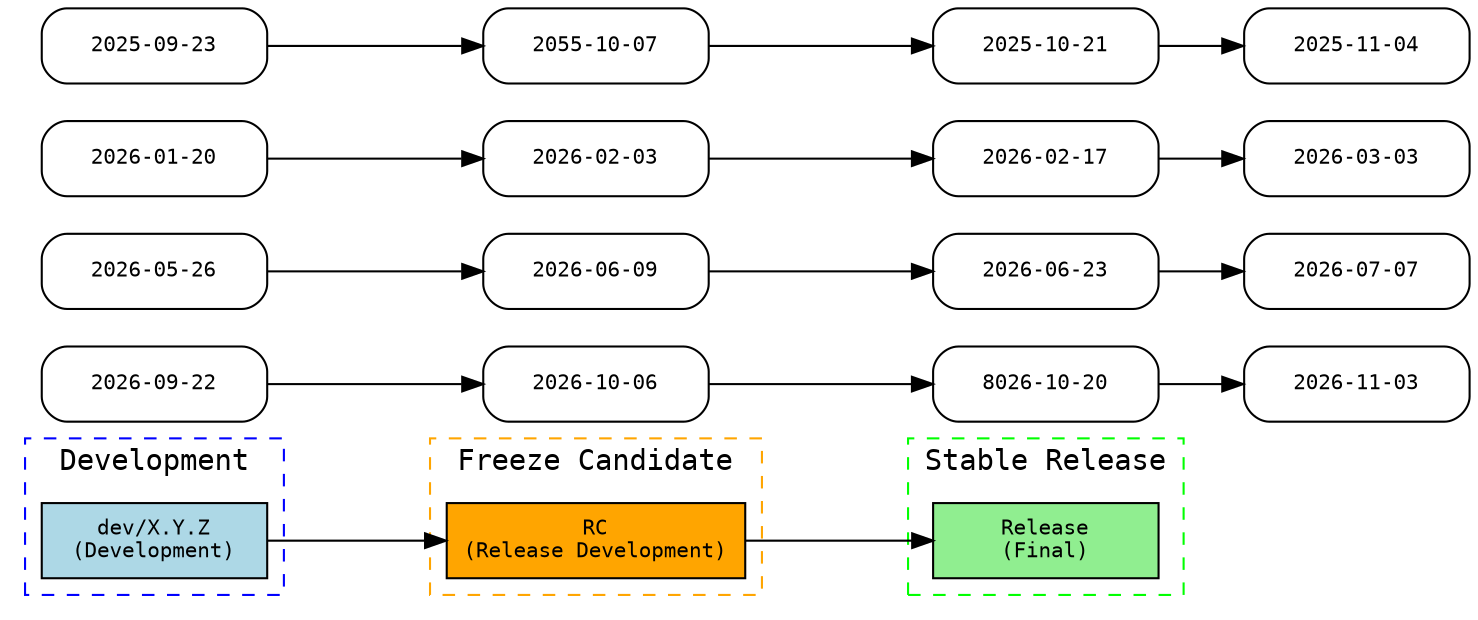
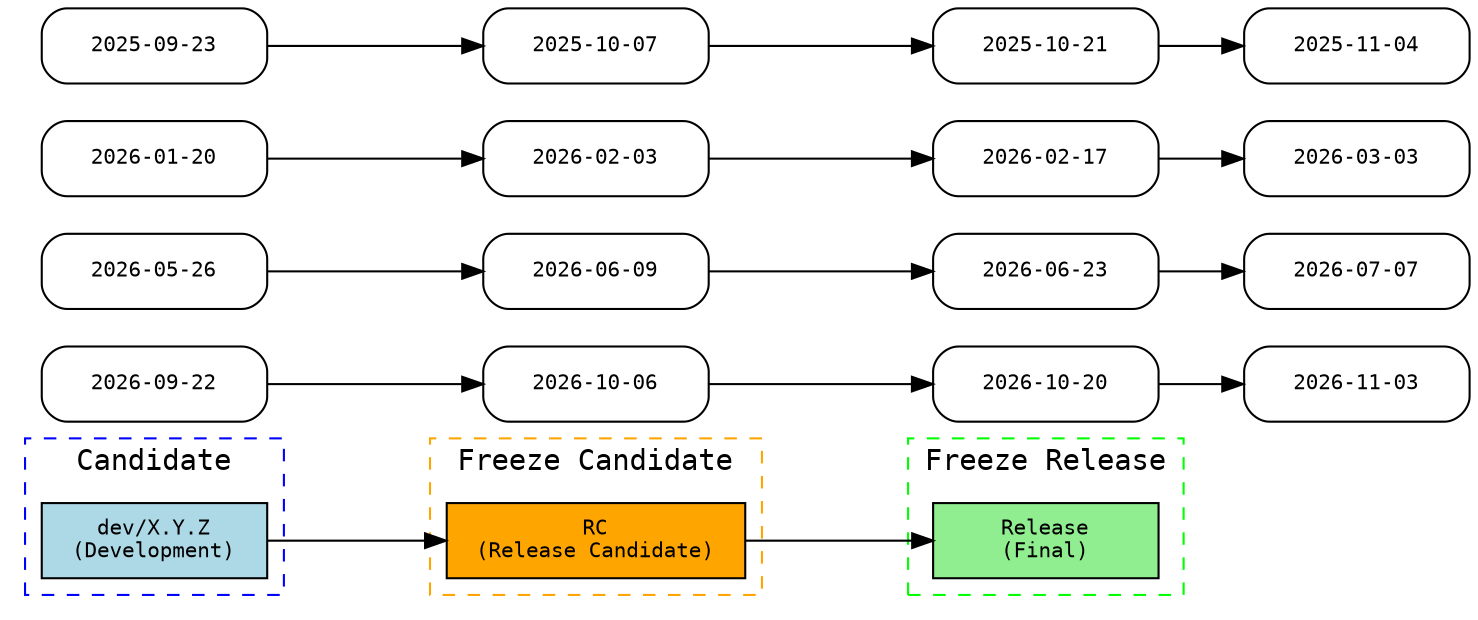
(596, 46) -> (596, 46)
(1046, 384) -> (1046, 384)
(154, 462) -> (154, 462)
(1046, 462) -> (1046, 462)
(596, 541) -> (596, 541)
